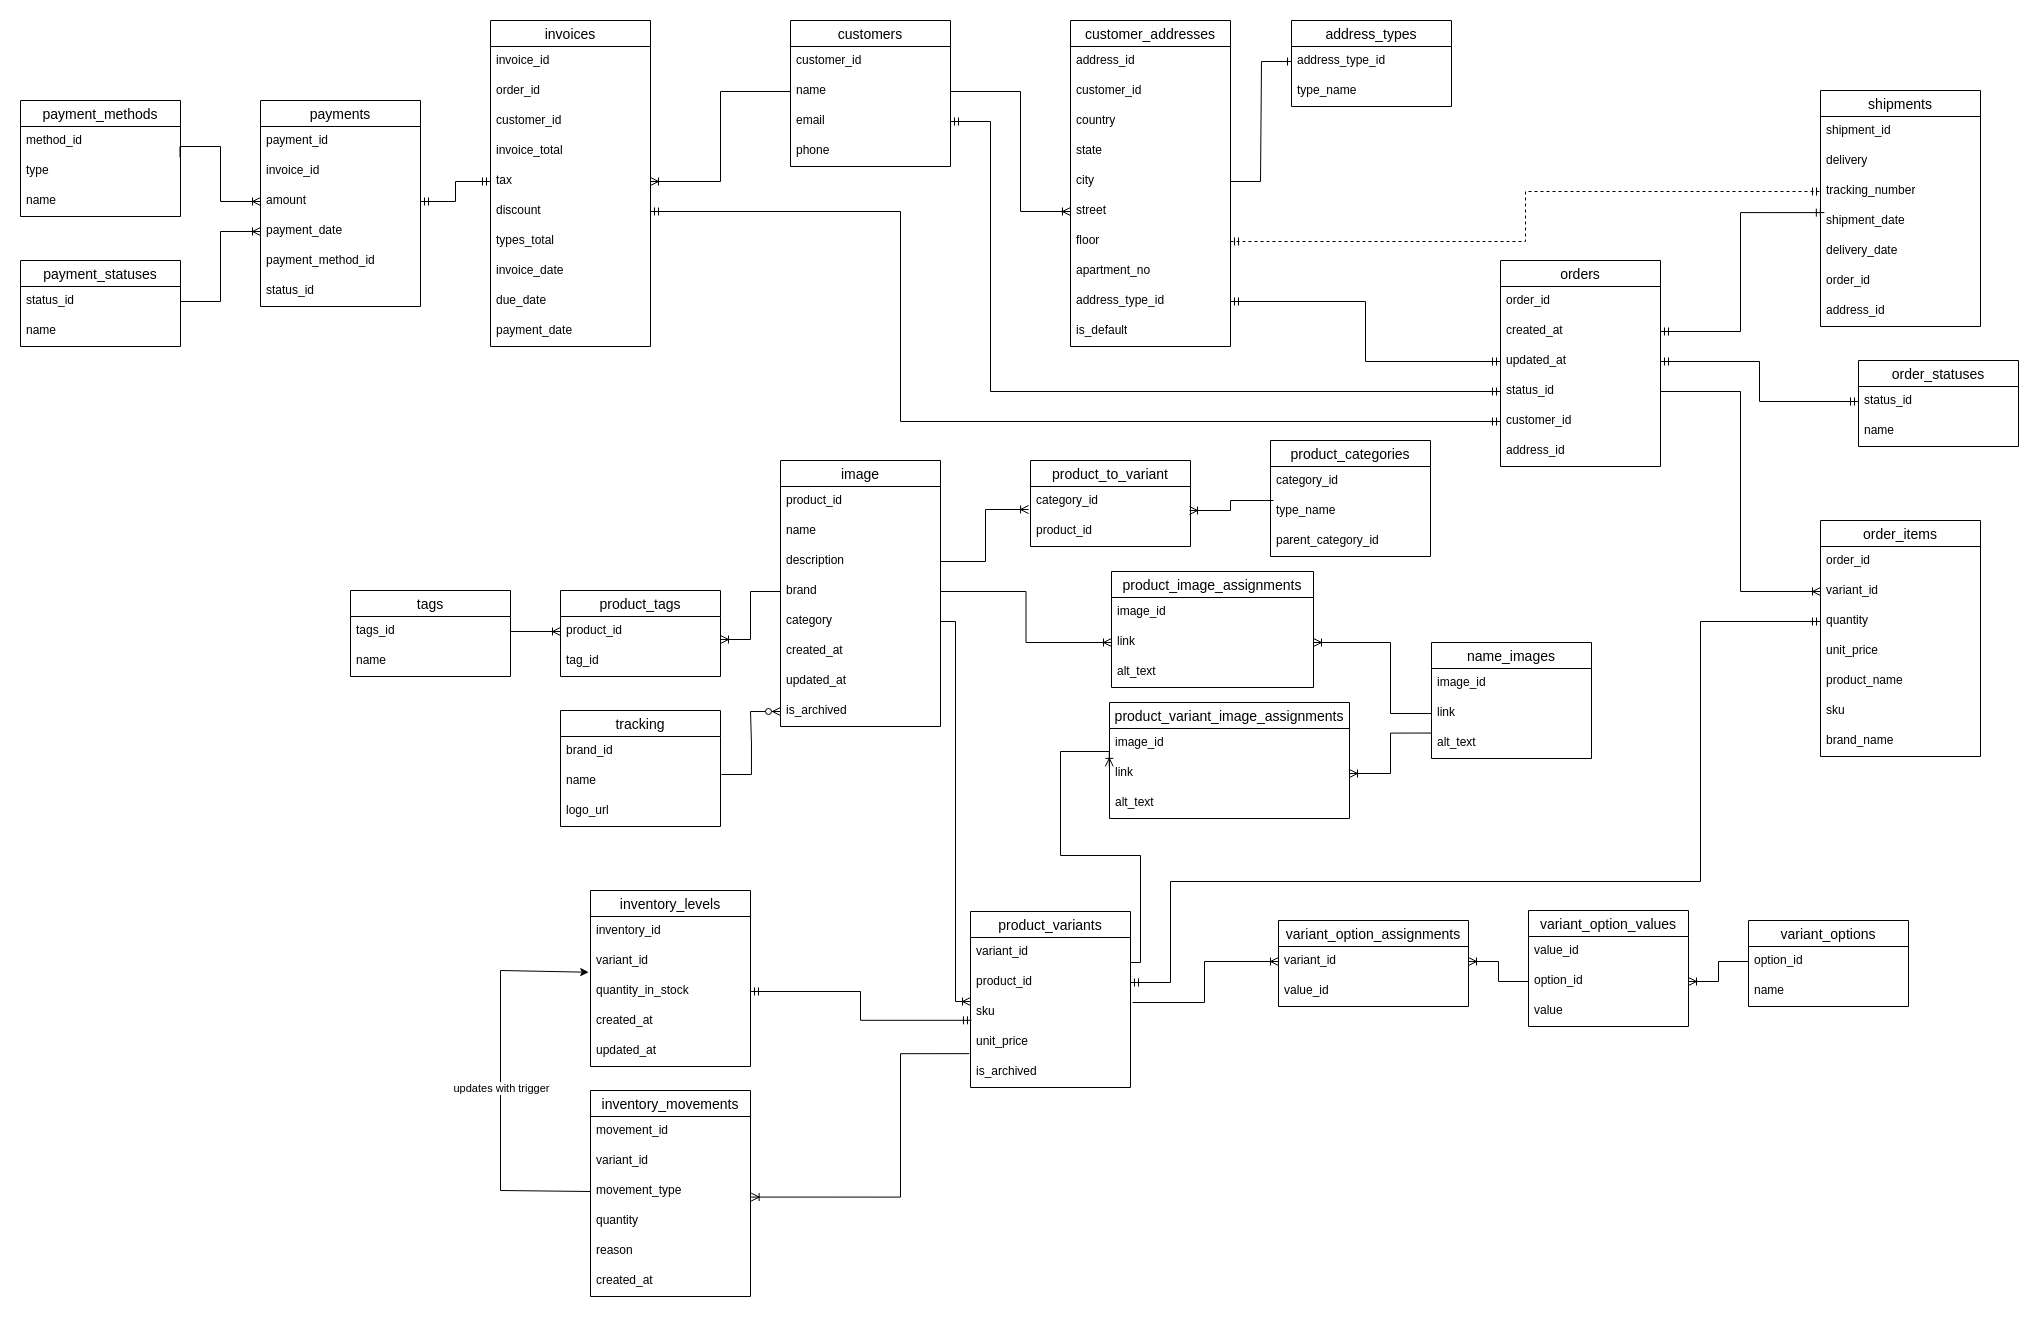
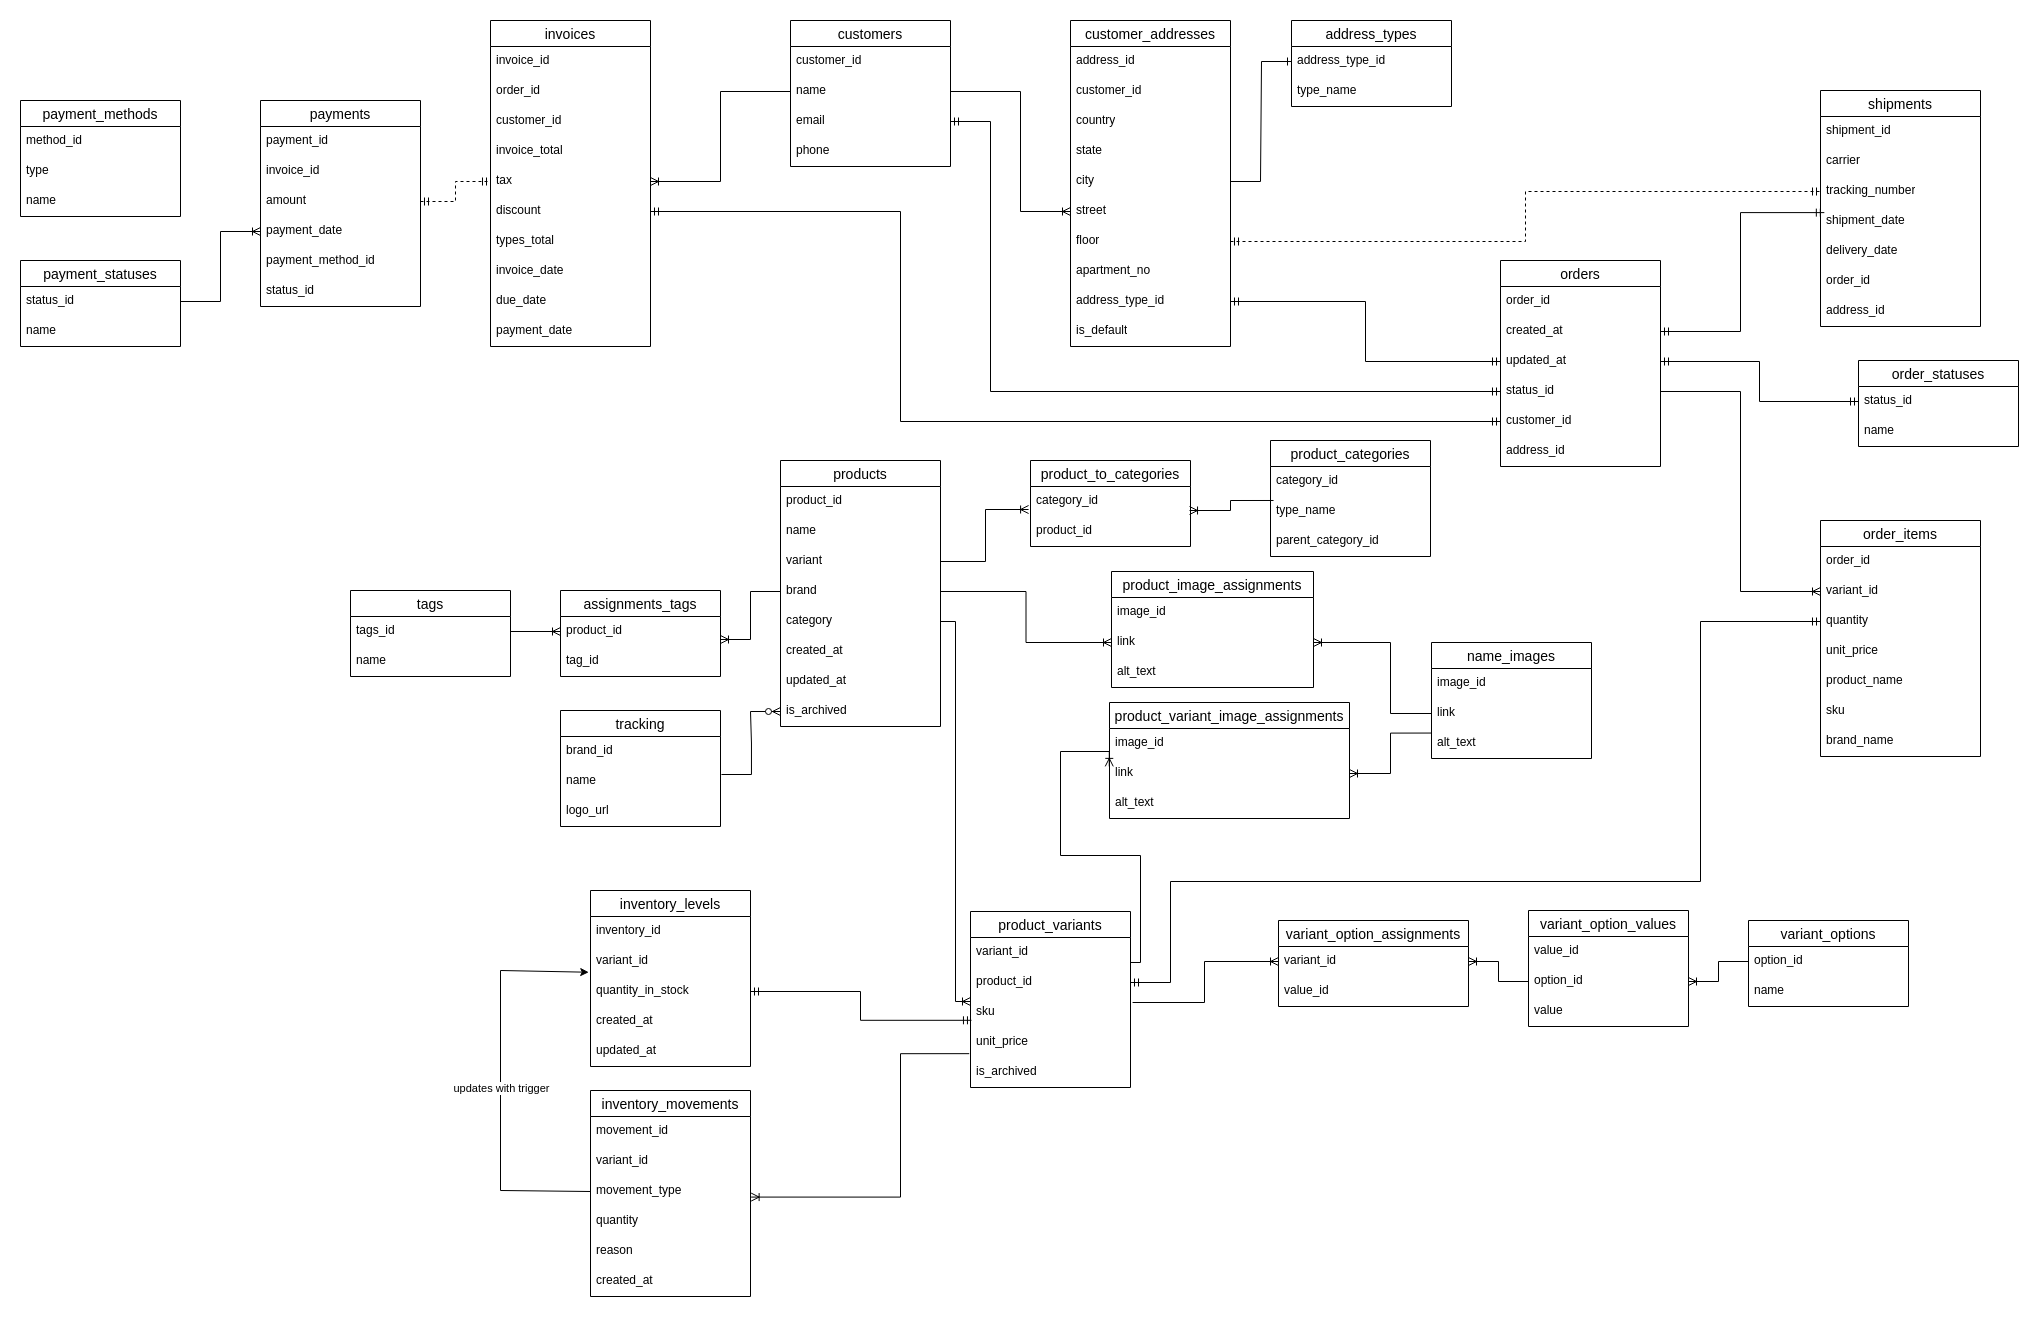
(1850, 161) -> (1848, 161)
(221, 174) -> none
(456, 193) -> (456, 193)
(860, 474) -> (860, 474)
(1110, 474) -> (1110, 474)
(820, 561) -> (808, 561)
(640, 604) -> (640, 604)
